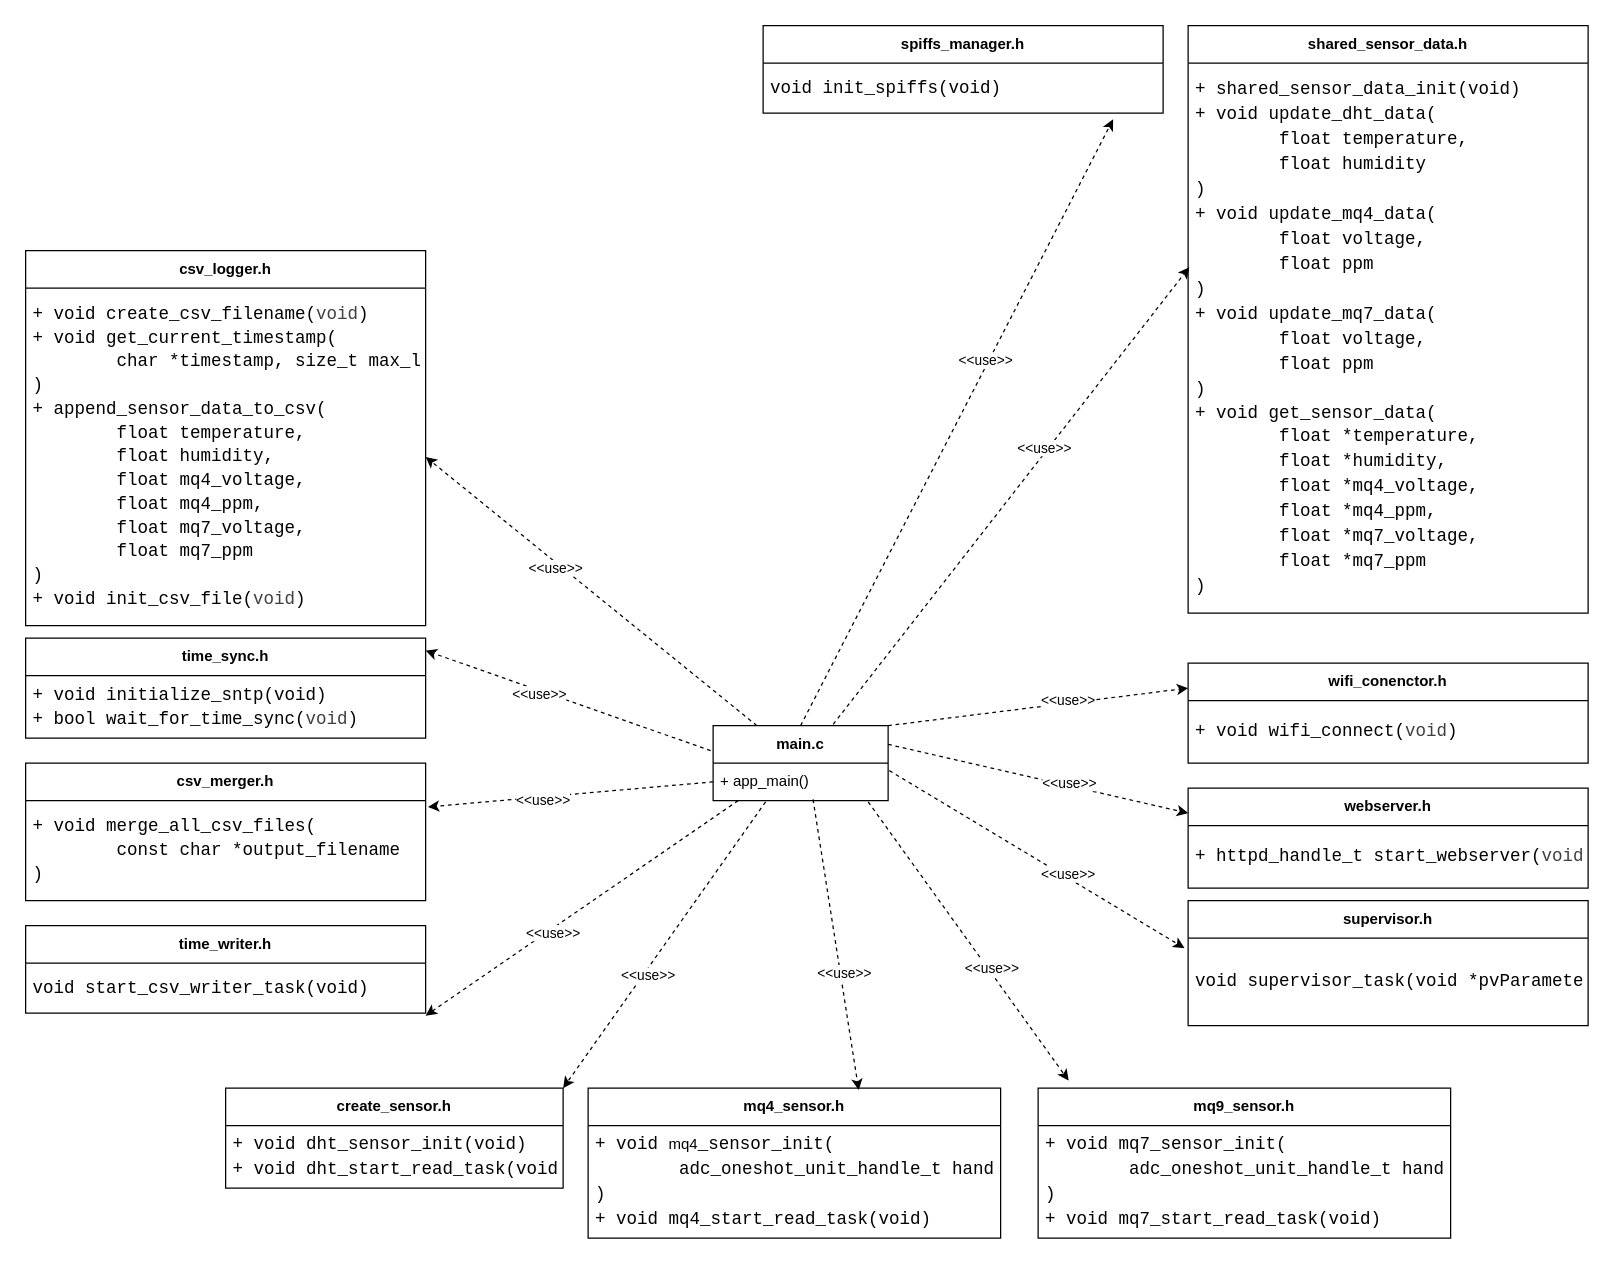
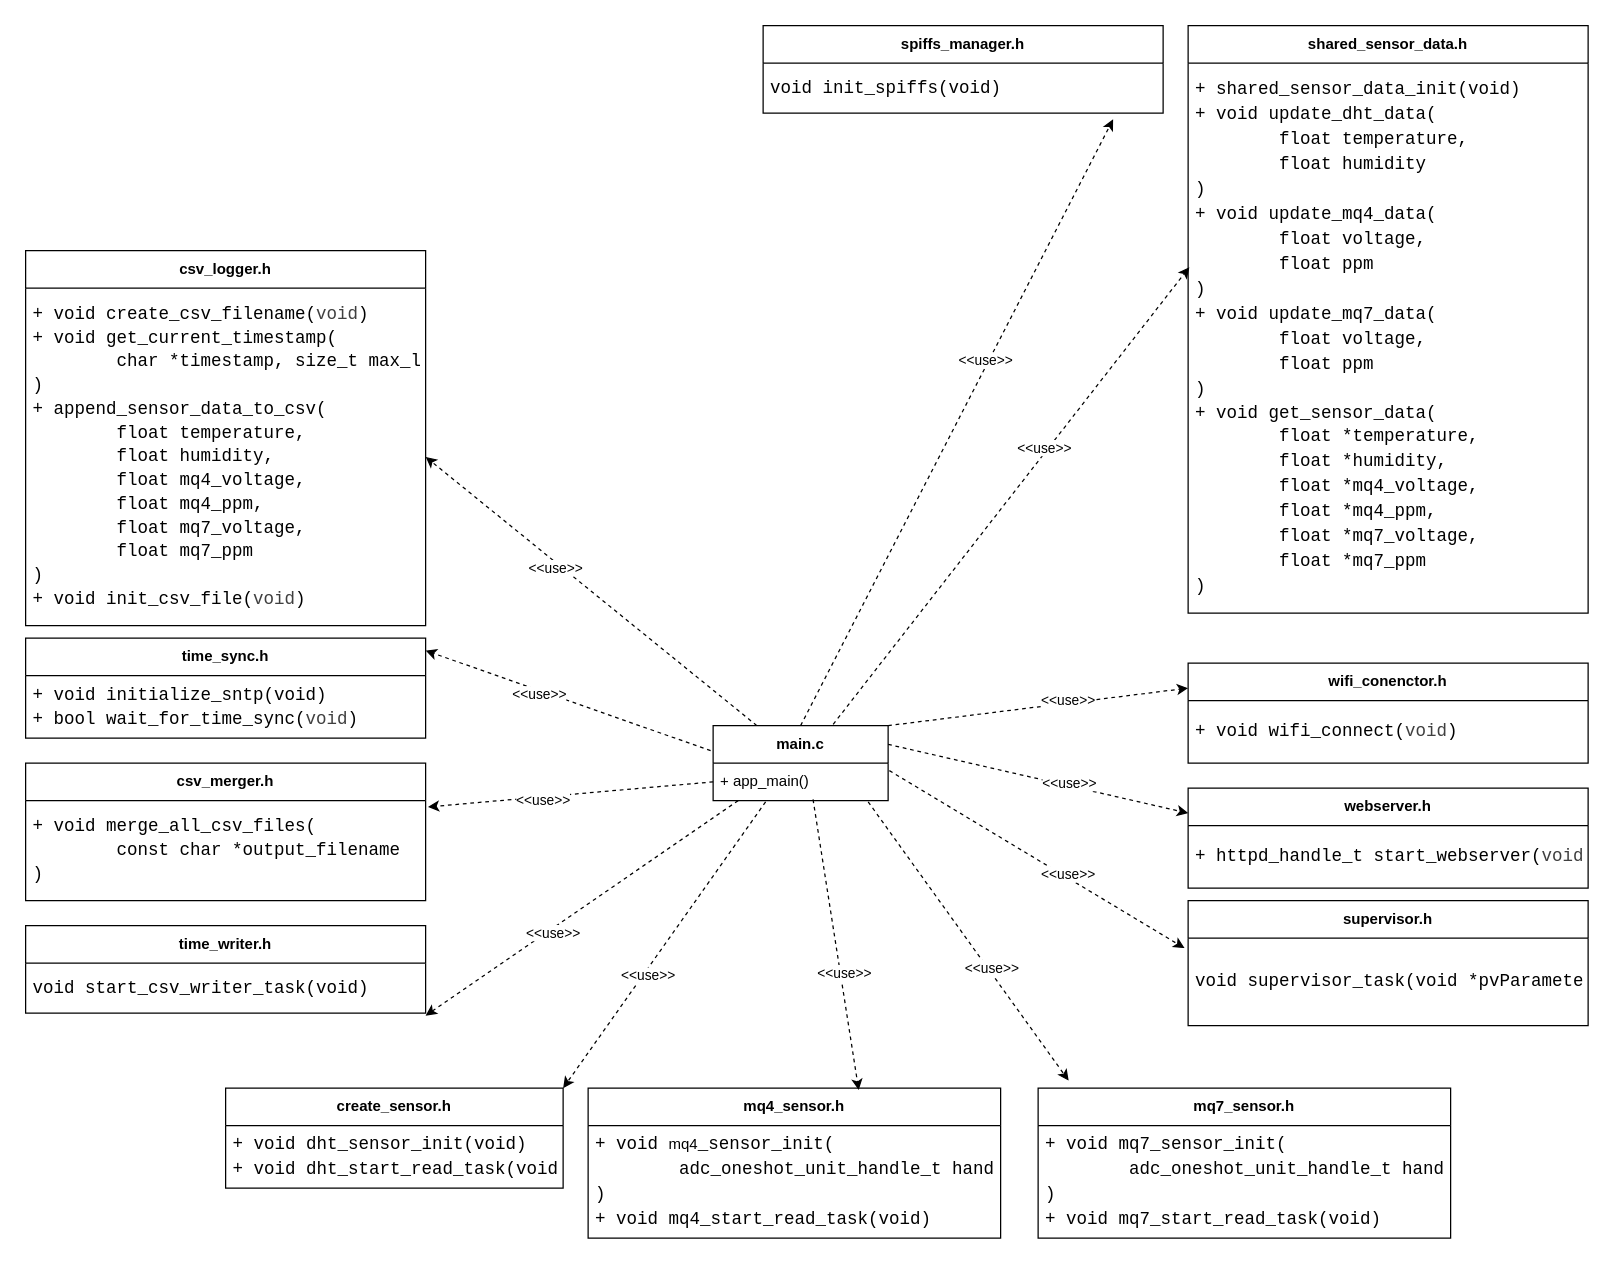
(1244, 1107) -> (1244, 1107)
